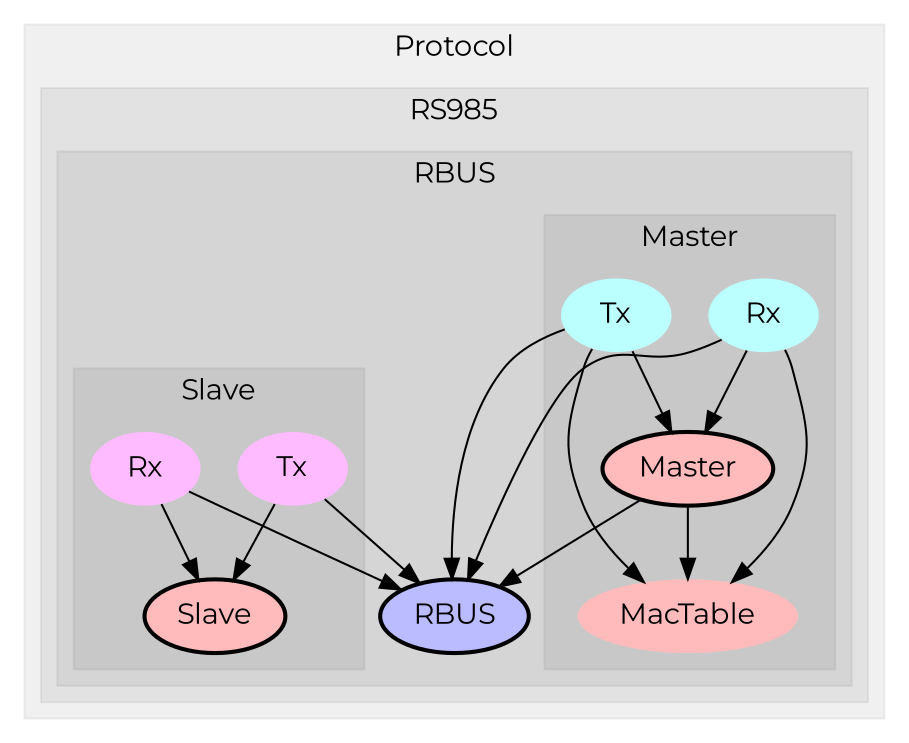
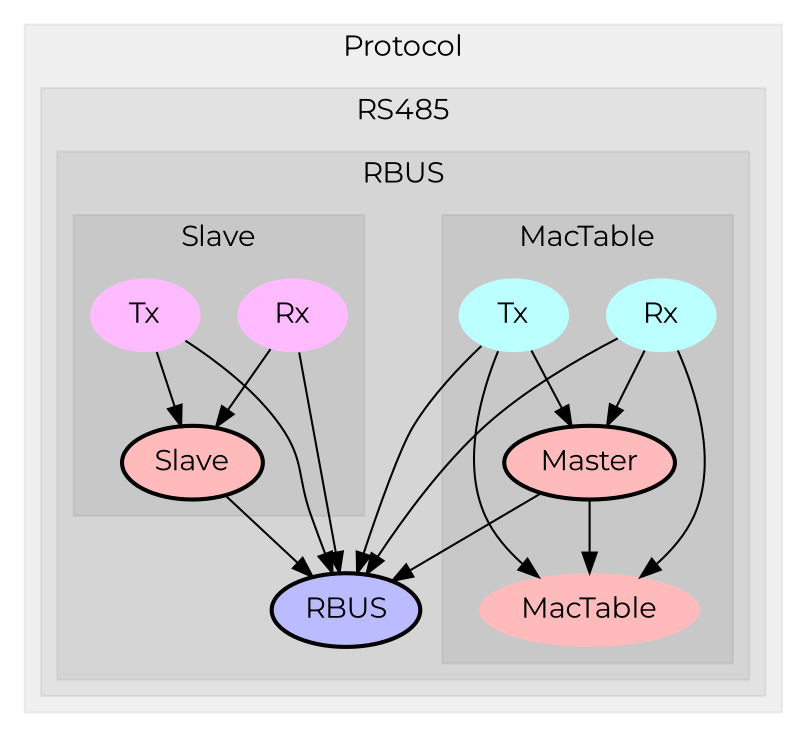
(454, 112) -> (403, 112)
(690, 239) -> (588, 239)
none -> (262, 529)
